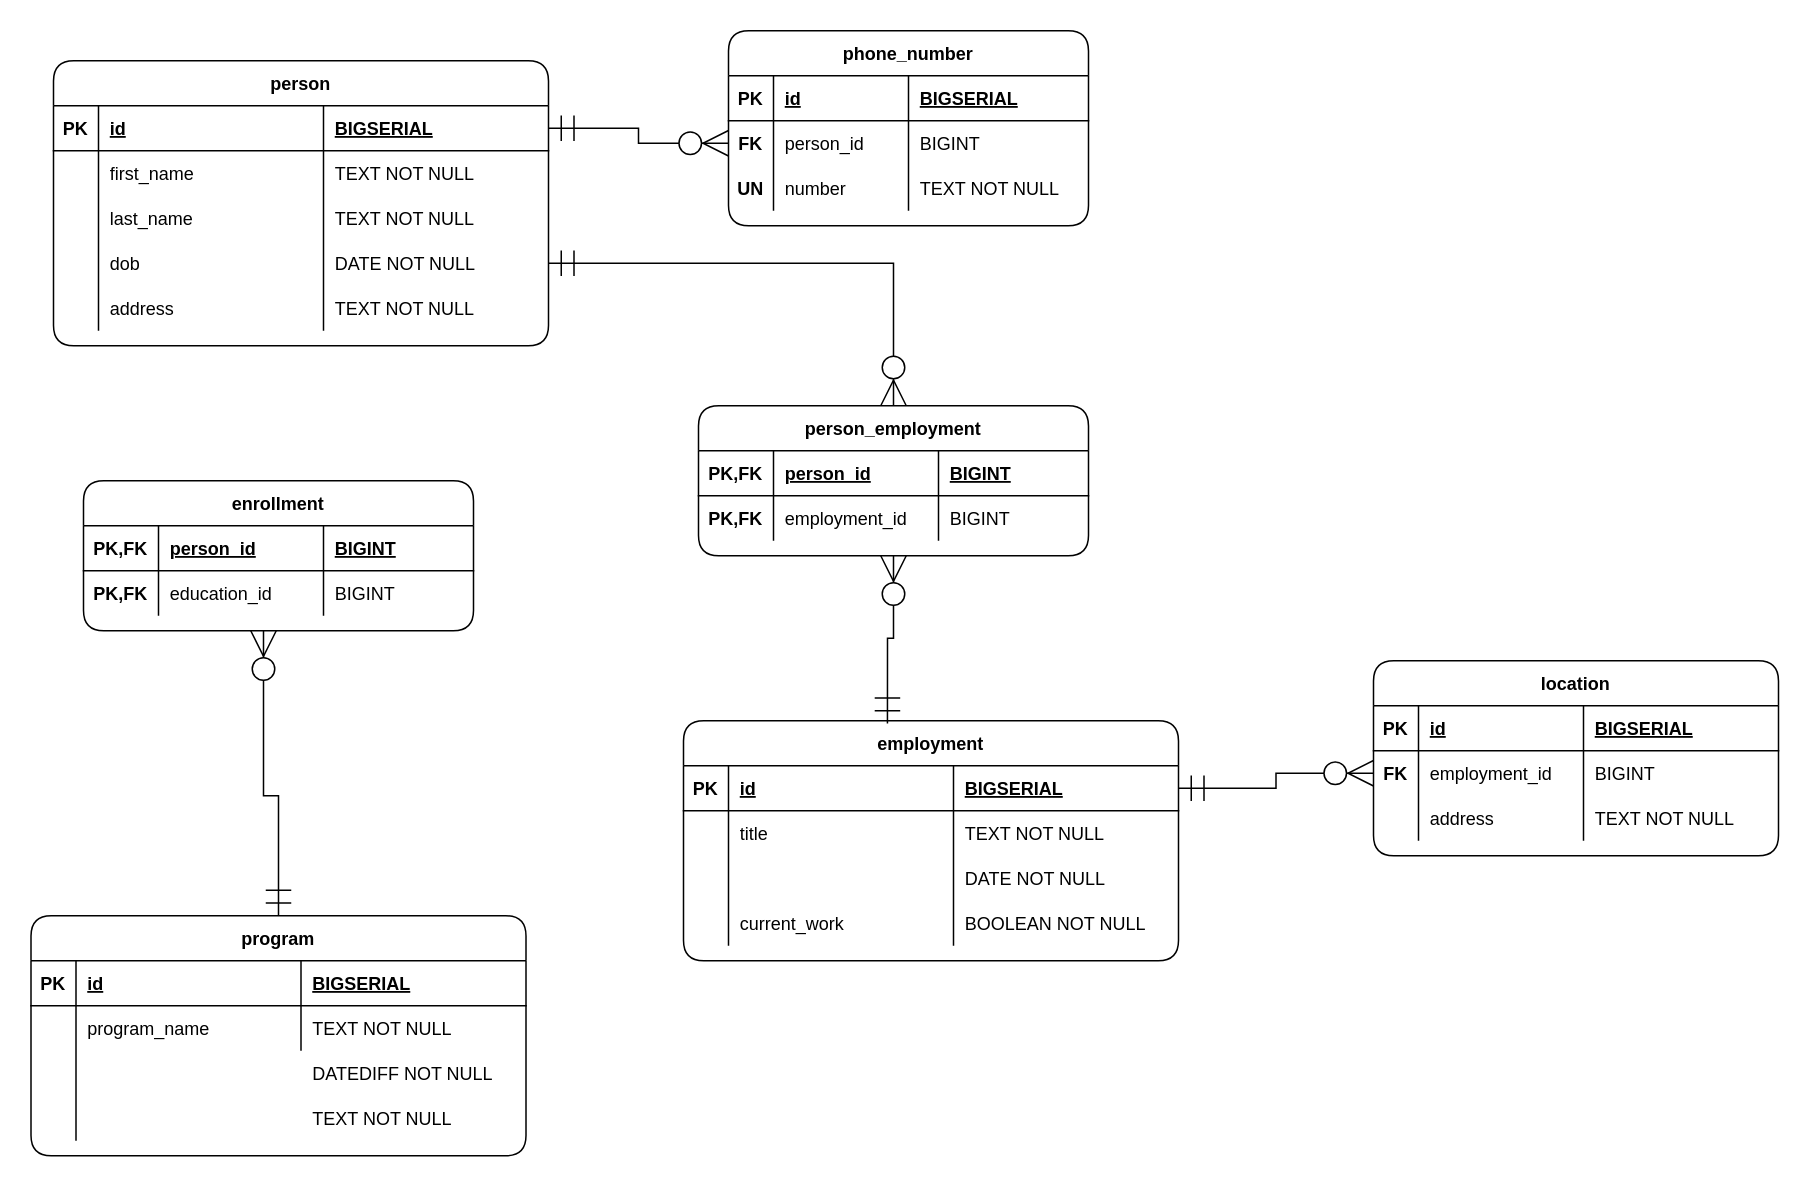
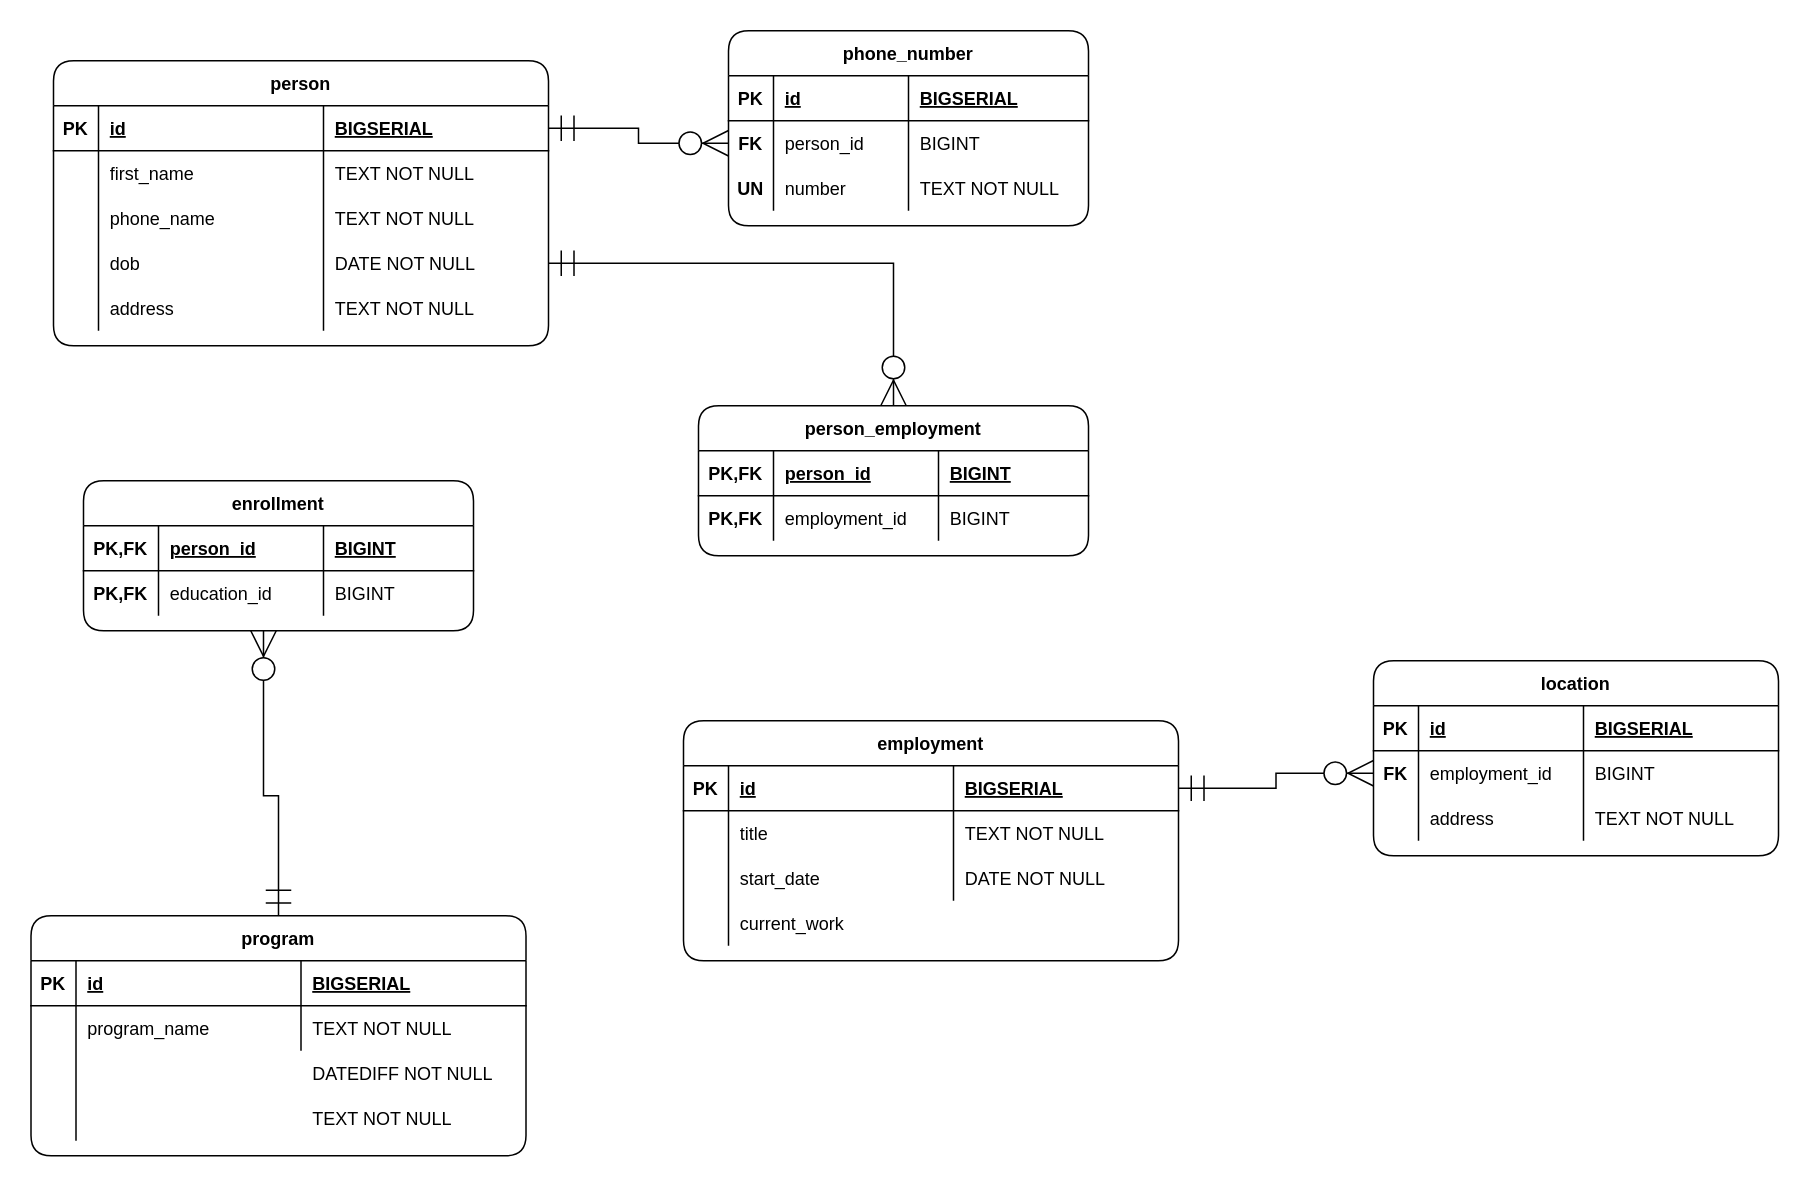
(153, 219) -> (160, 219)
(887, 659) -> none
none -> (841, 878)
(1066, 923) -> none
